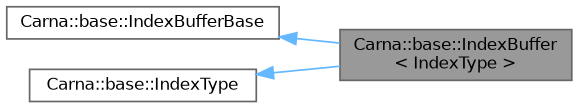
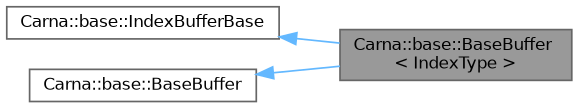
(456, 55) -> (456, 55)
(143, 85) -> (143, 85)
